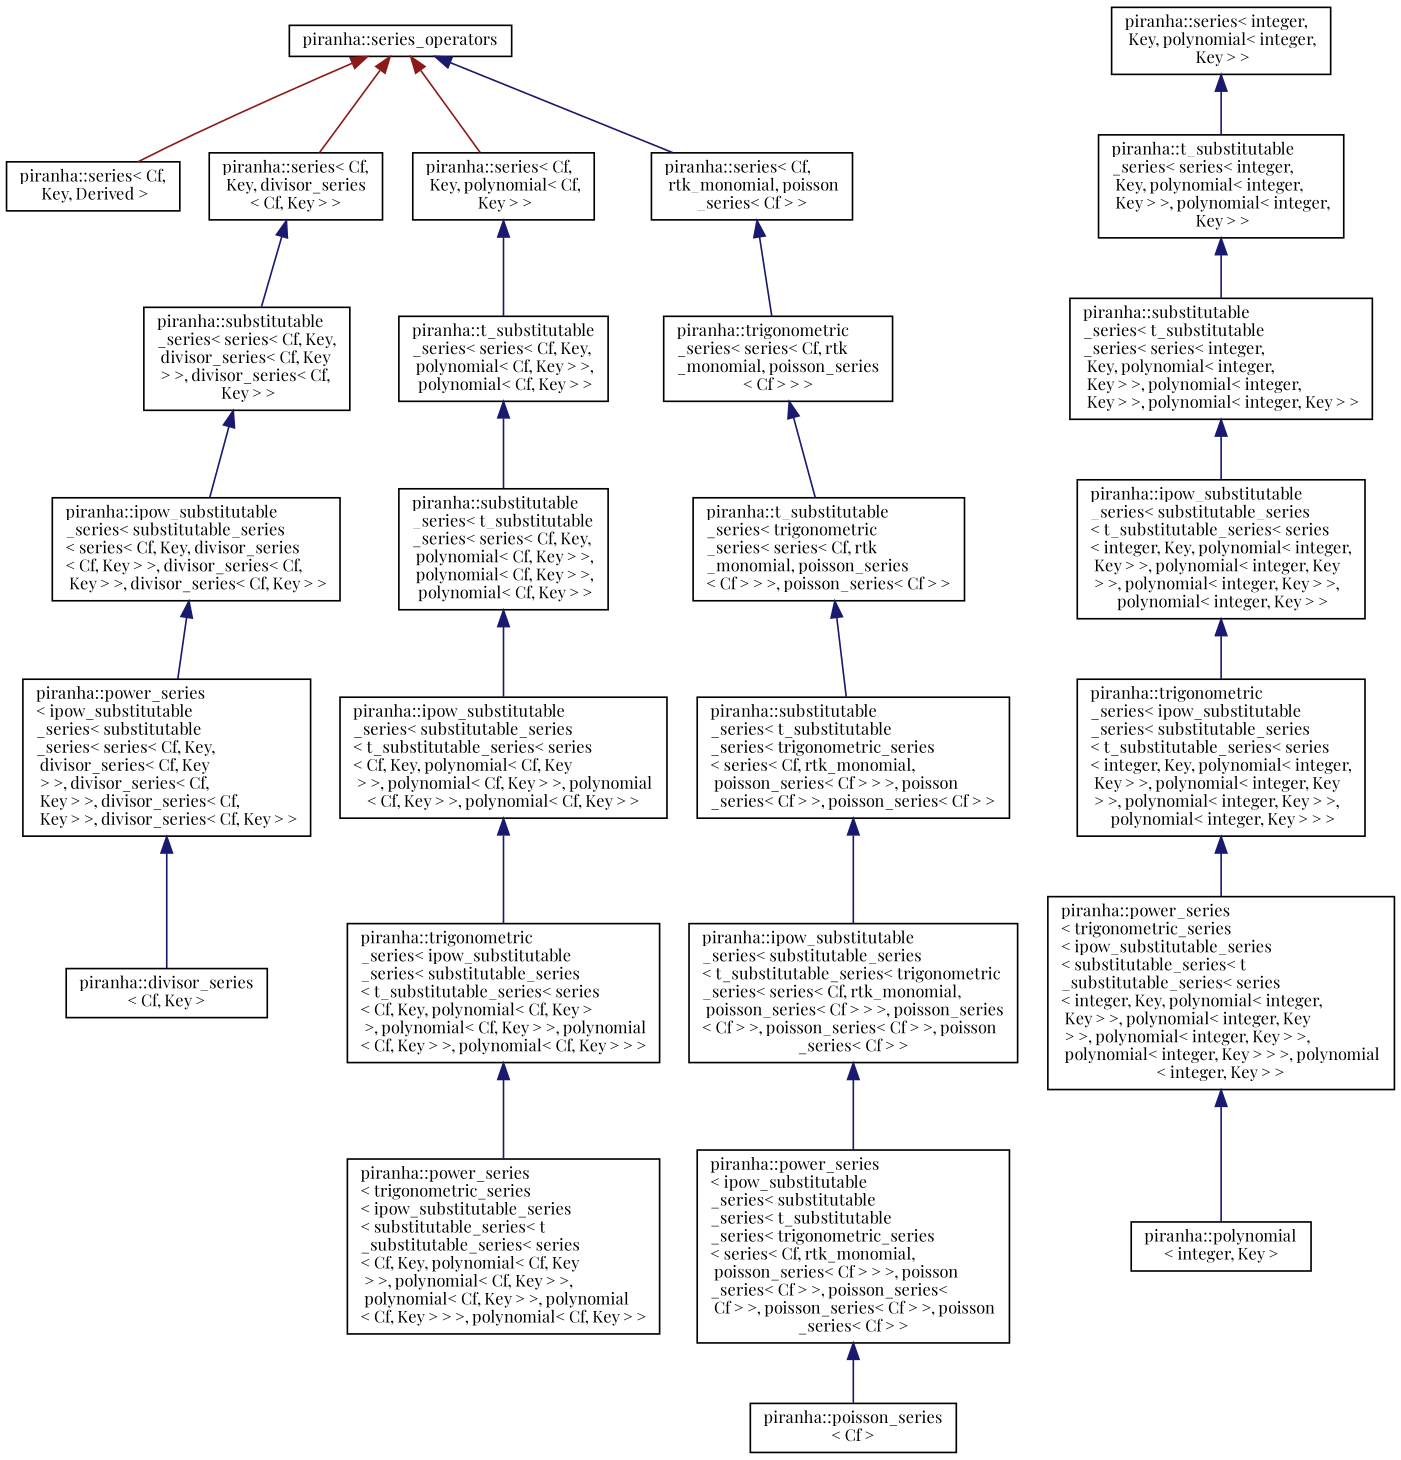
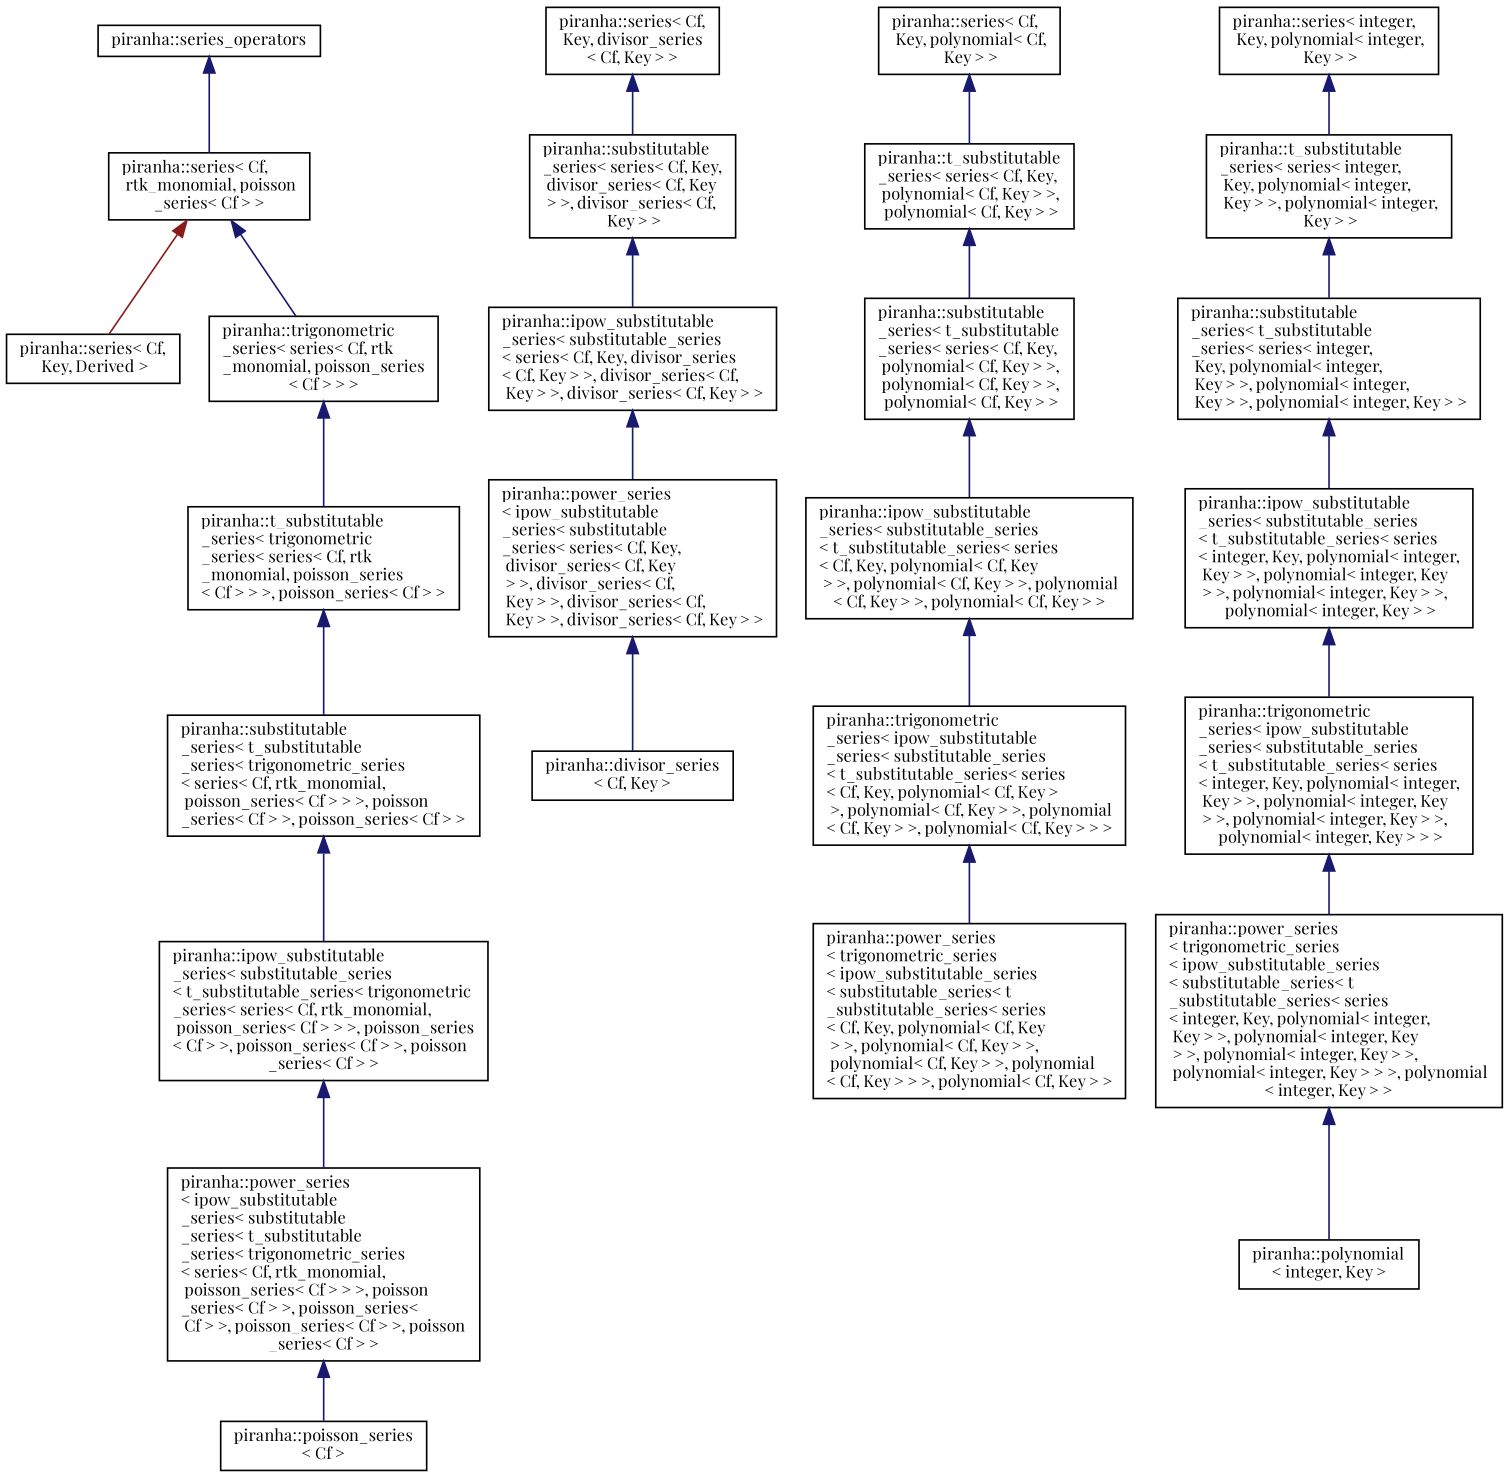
(244, 111) -> (143, 284)
(350, 112) -> none
(450, 112) -> none
